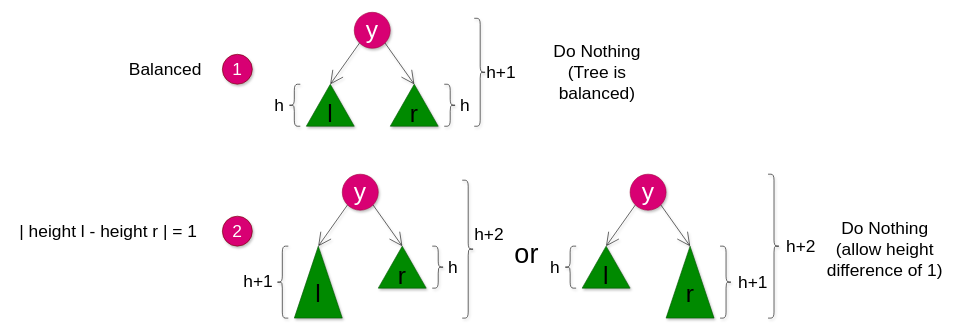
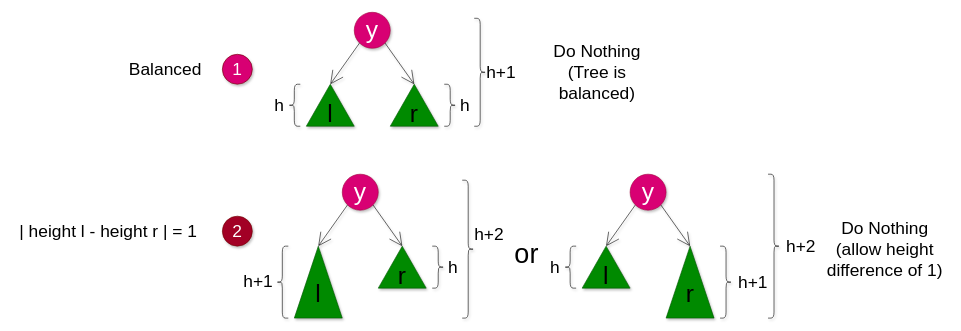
(237, 231) -> (237, 231)
